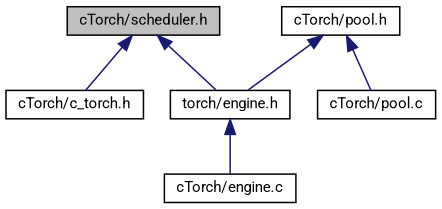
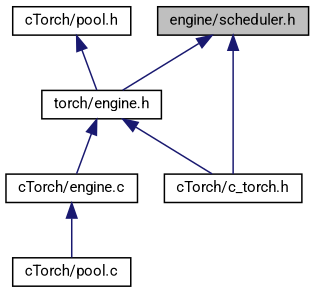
(143, 21) -> (233, 21)
(362, 70) -> (72, 238)
none -> (174, 151)
